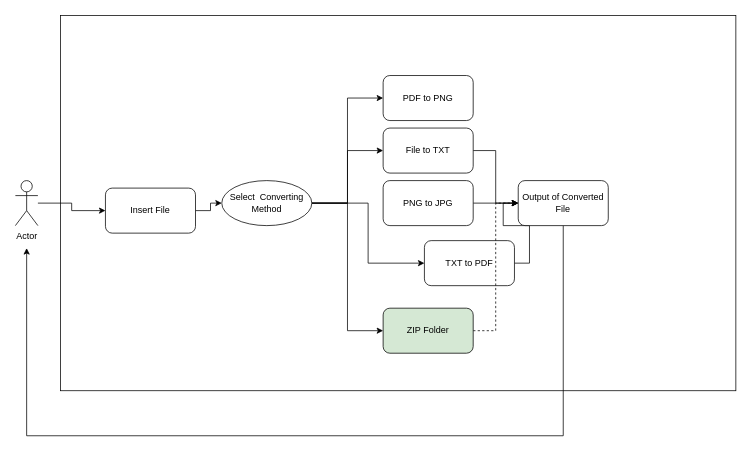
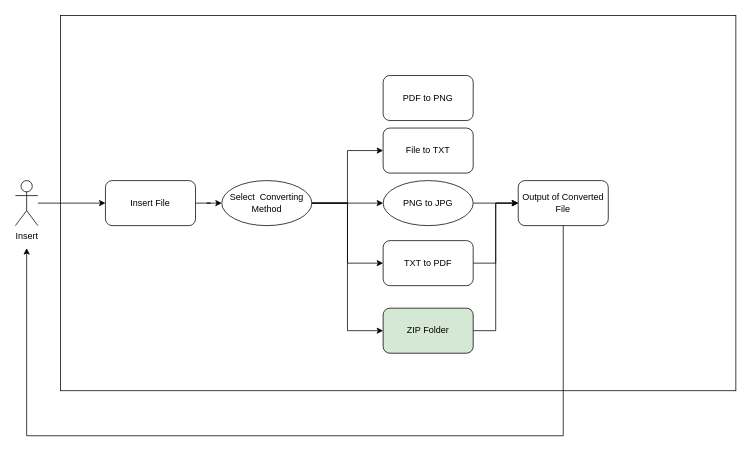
(347, 122) -> none
(495, 164) -> none
none -> (376, 203)
(428, 203) -> (428, 203)
(150, 210) -> (150, 203)
(27, 236) -> (27, 236)
(469, 263) -> (428, 263)
(495, 308) -> (495, 308)
